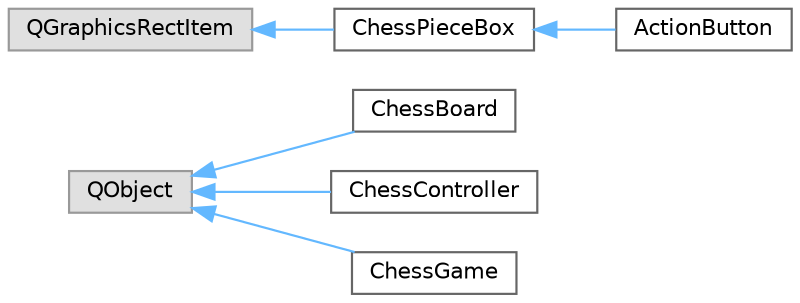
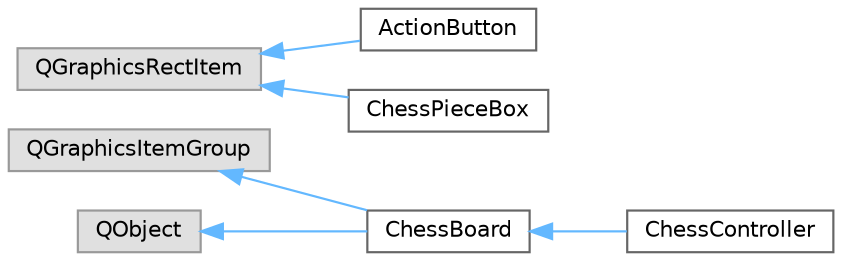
(586, 30) -> (321, 46)
none -> (139, 150)
(273, 192) -> (590, 231)
(434, 273) -> none
